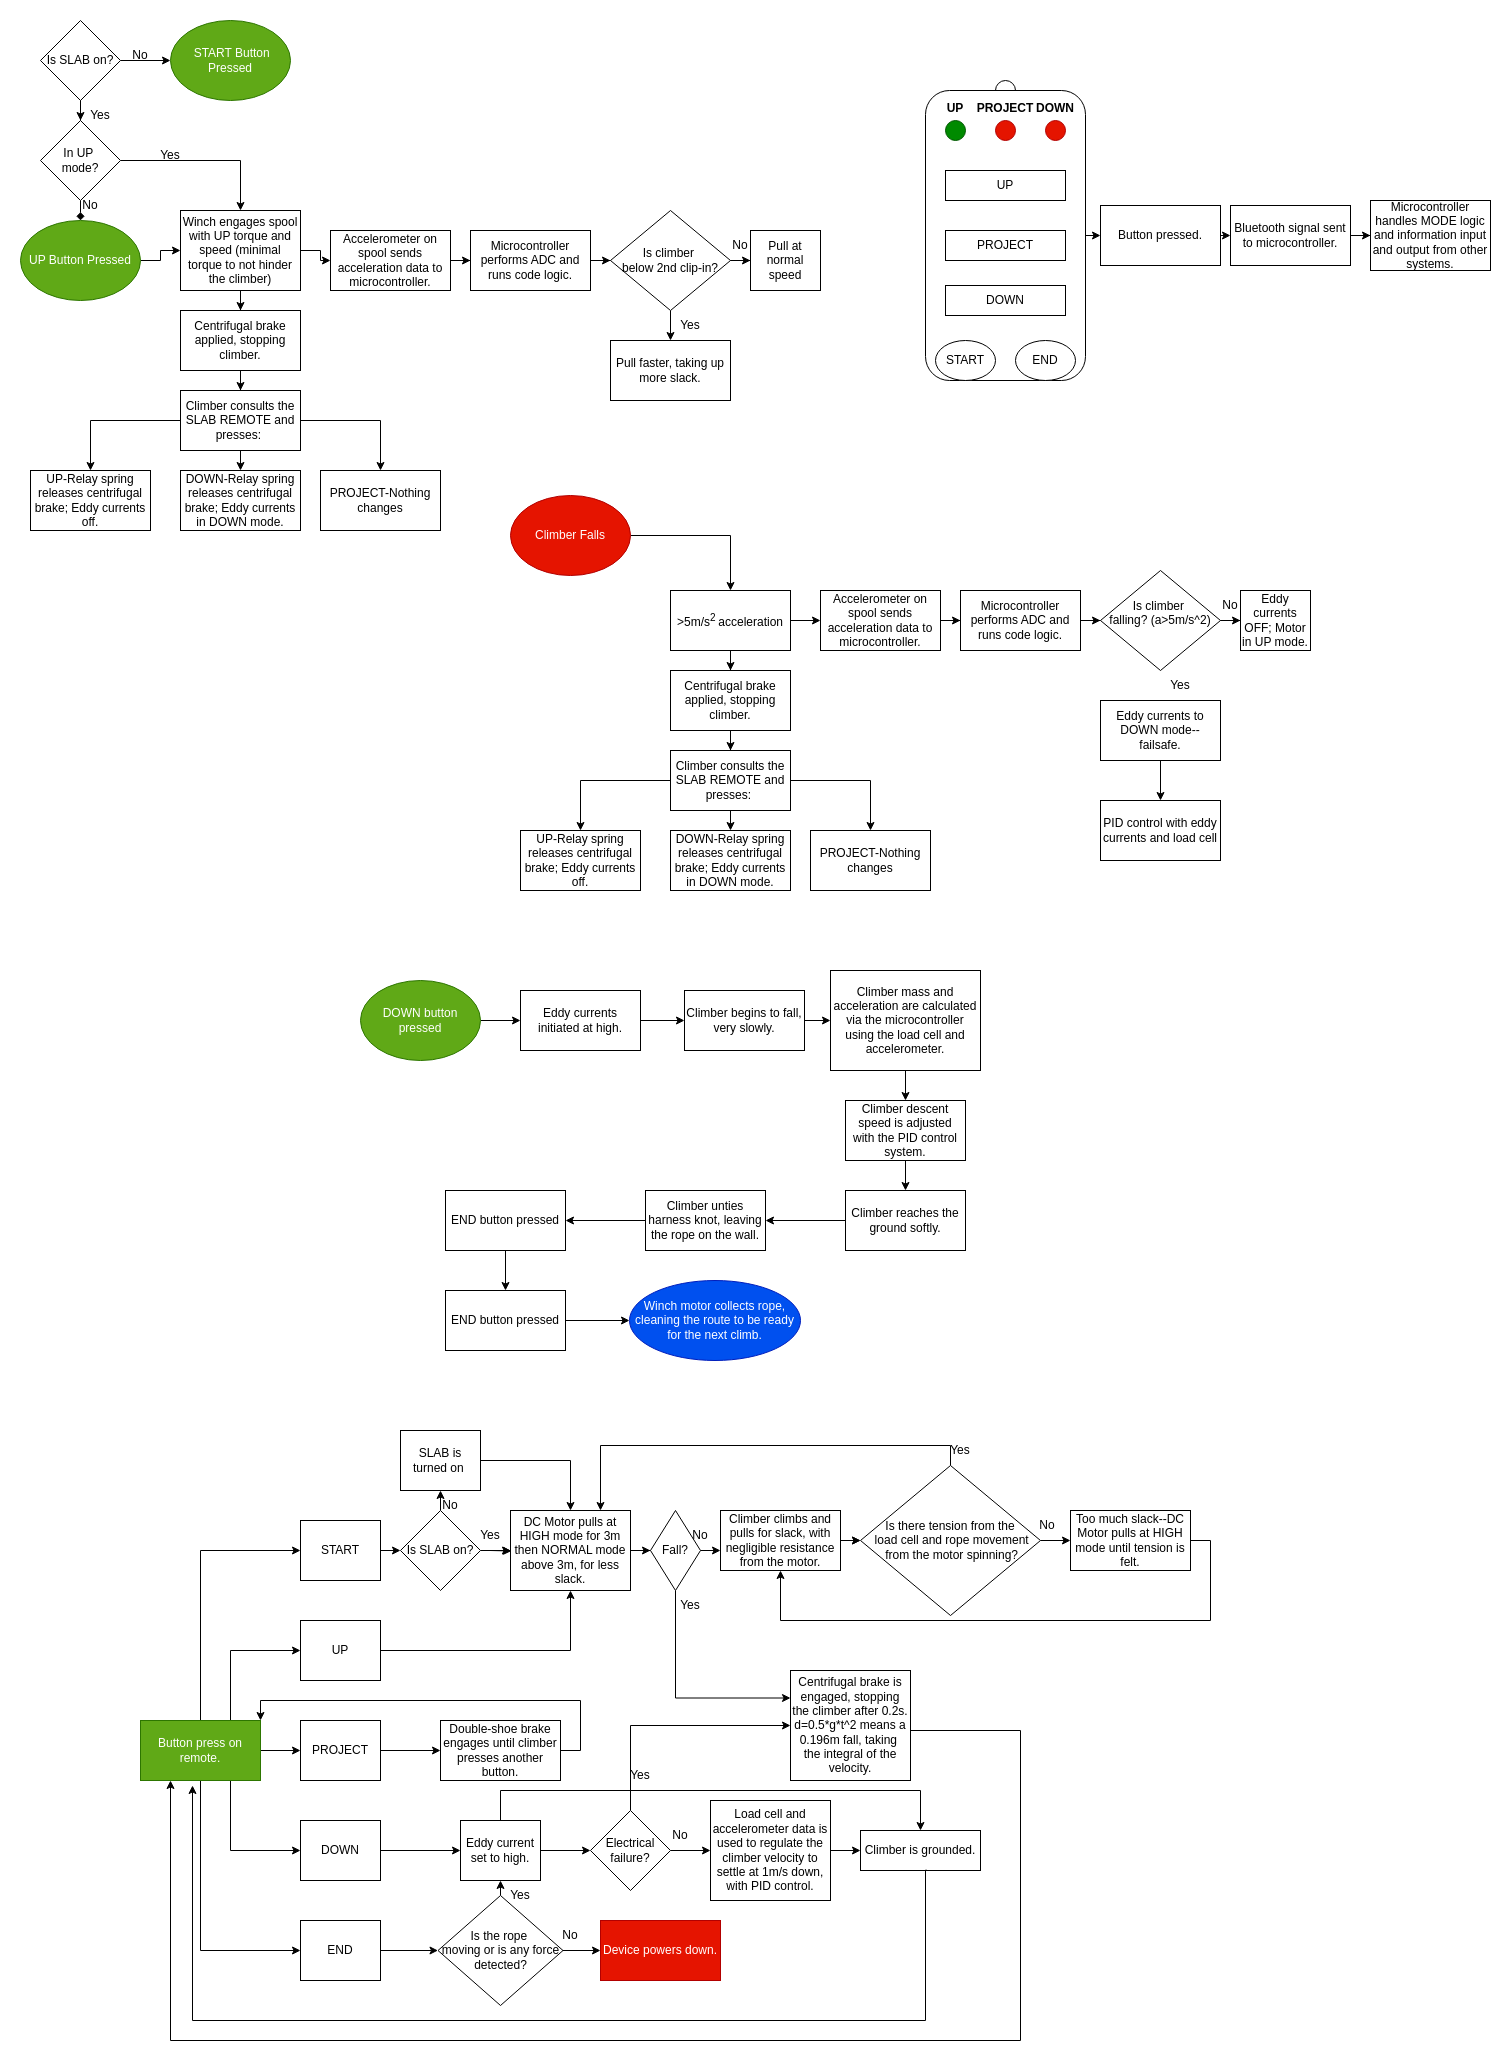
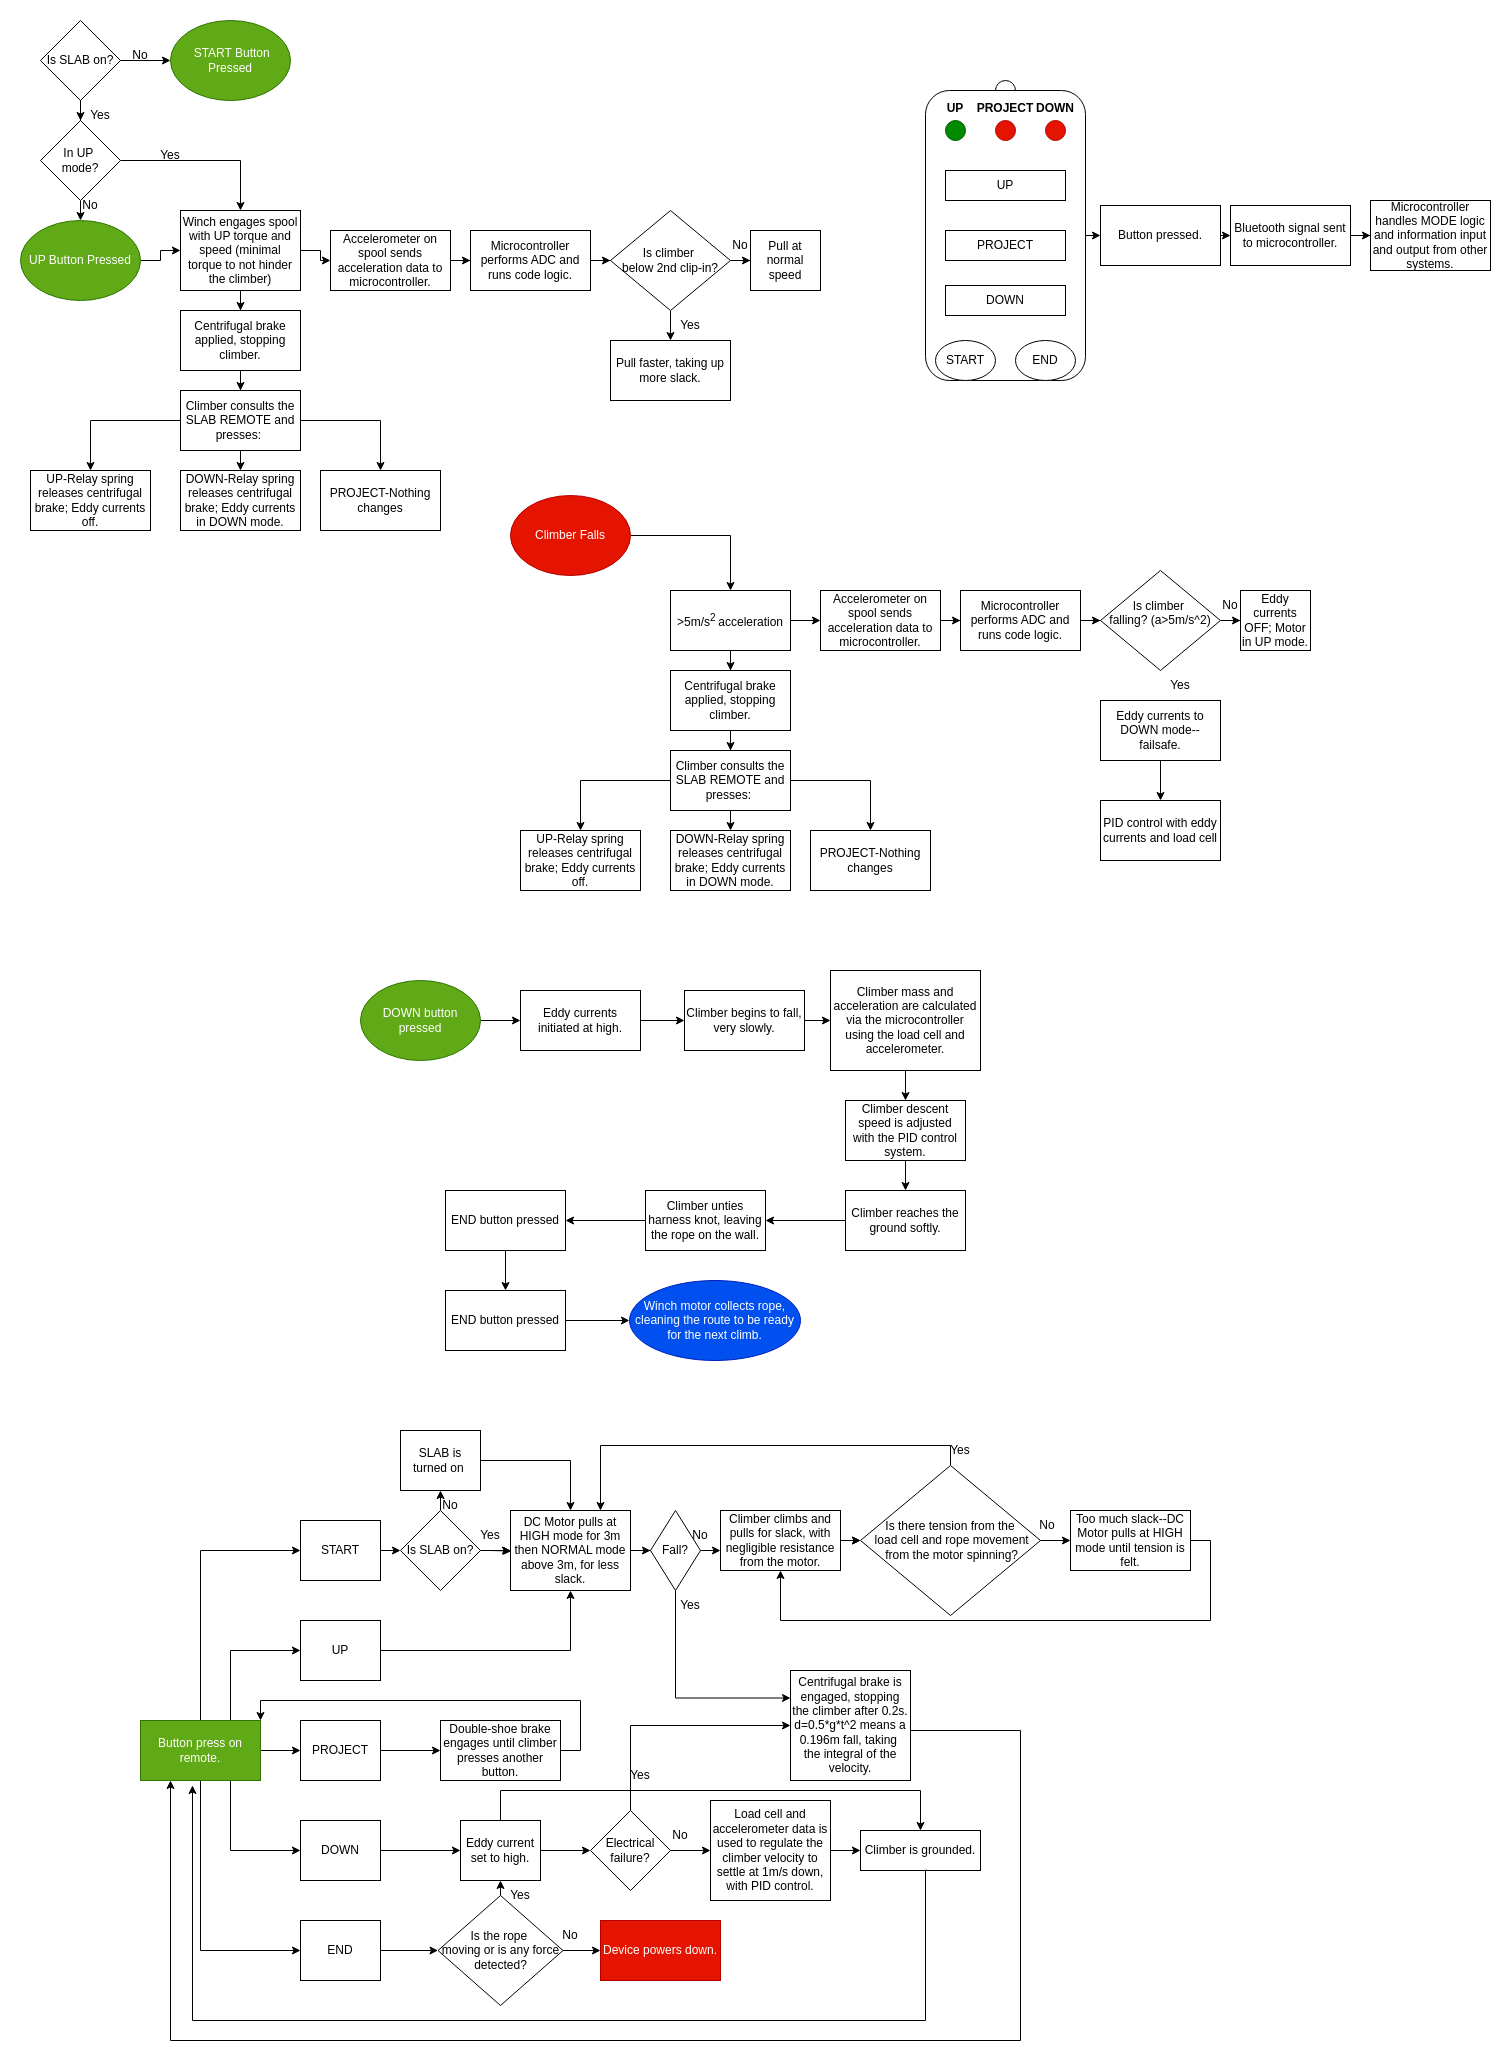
(81, 212) -> (81, 212)
